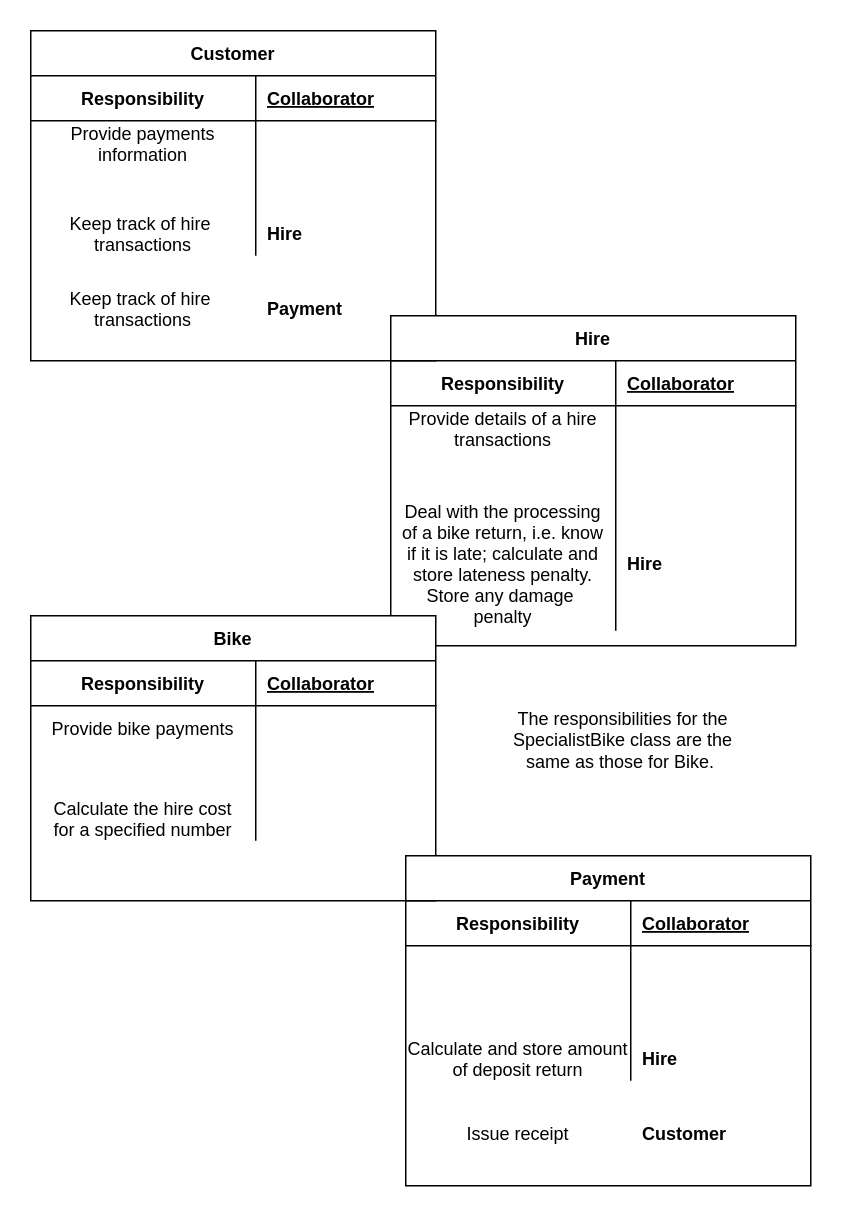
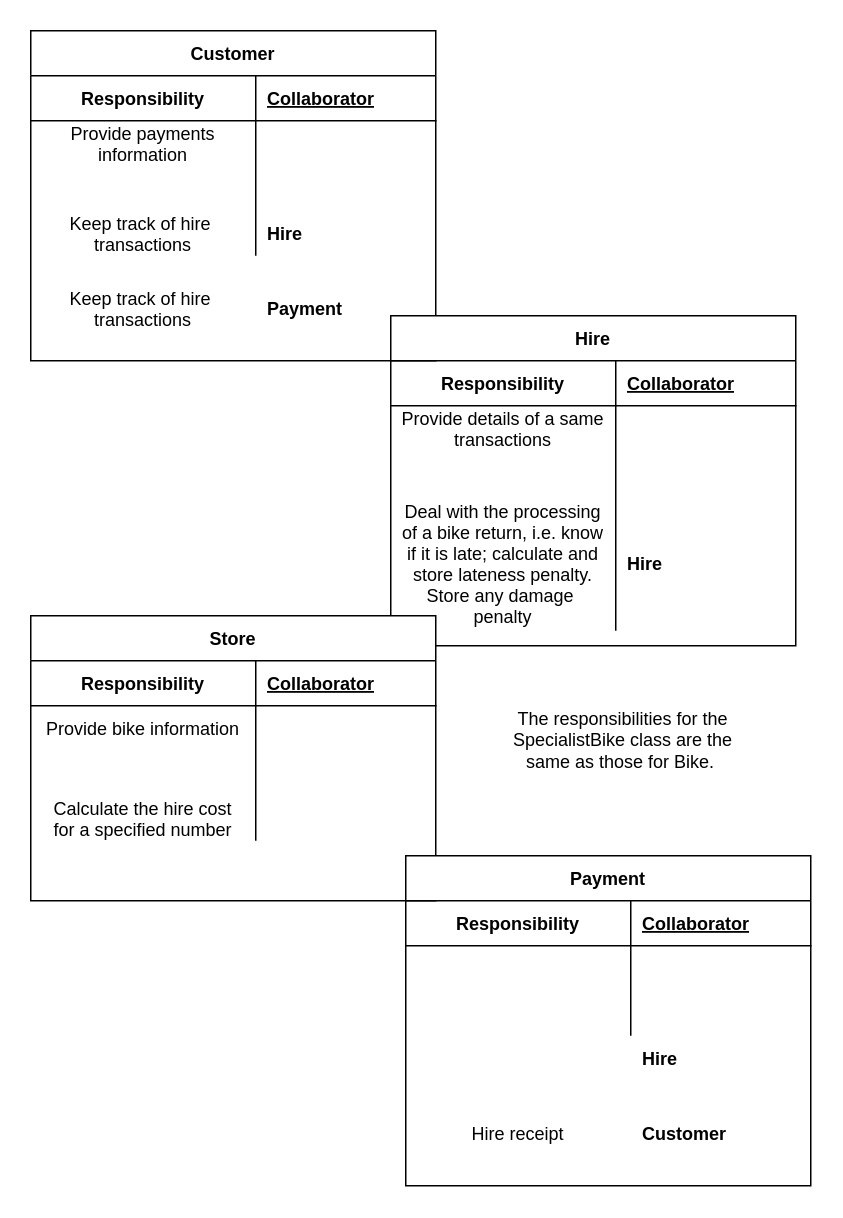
(503, 419) -> (503, 419)
(233, 639) -> (233, 639)
(143, 729) -> (143, 729)
(518, 1058) -> none
(518, 1134) -> (518, 1134)
